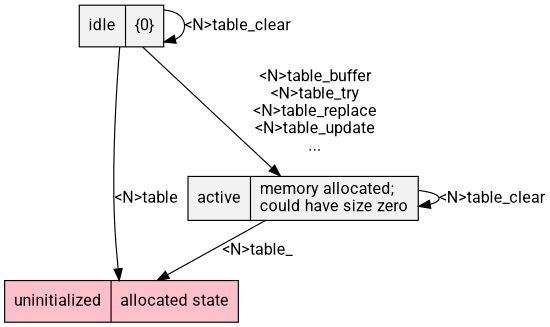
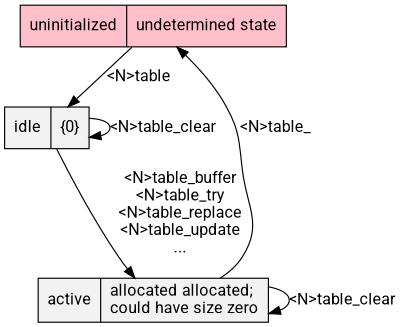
(114, 158) -> (104, 73)
(327, 189) -> (182, 291)
(175, 301) -> (207, 25)
